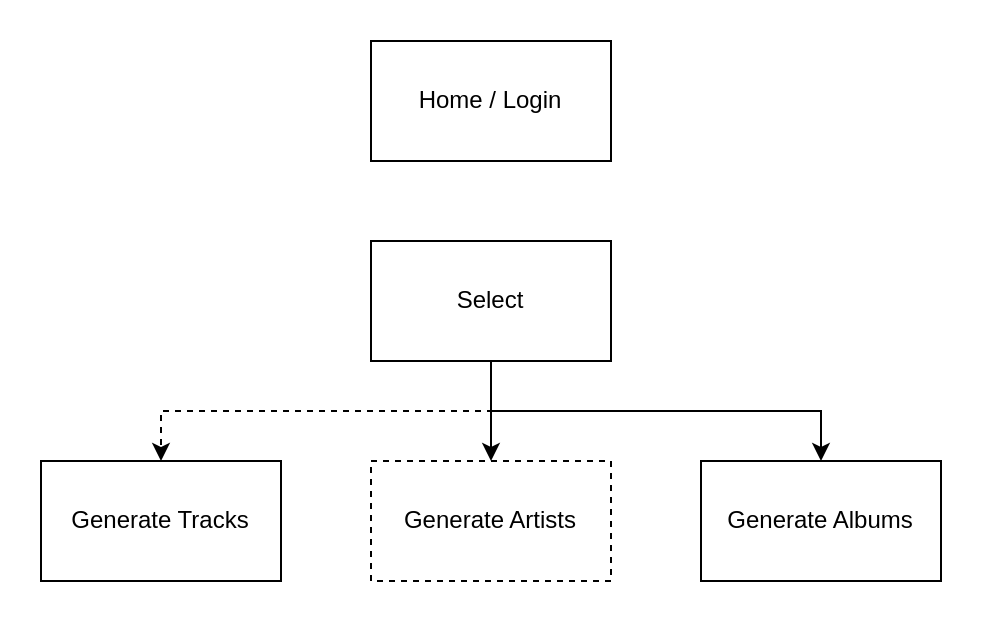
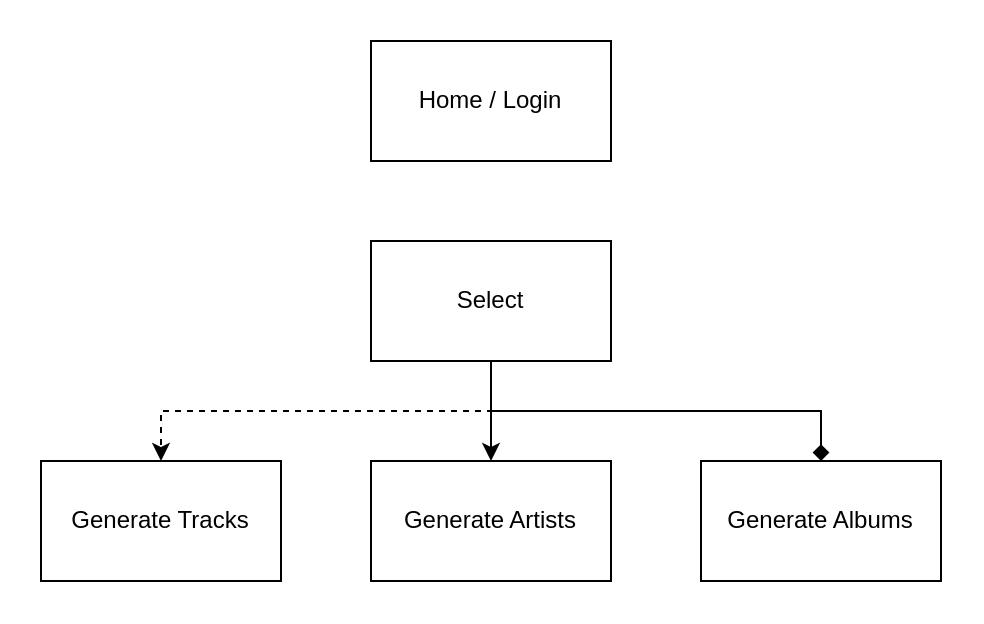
(821, 446) -> (821, 445)
(491, 521) -> (491, 521)
